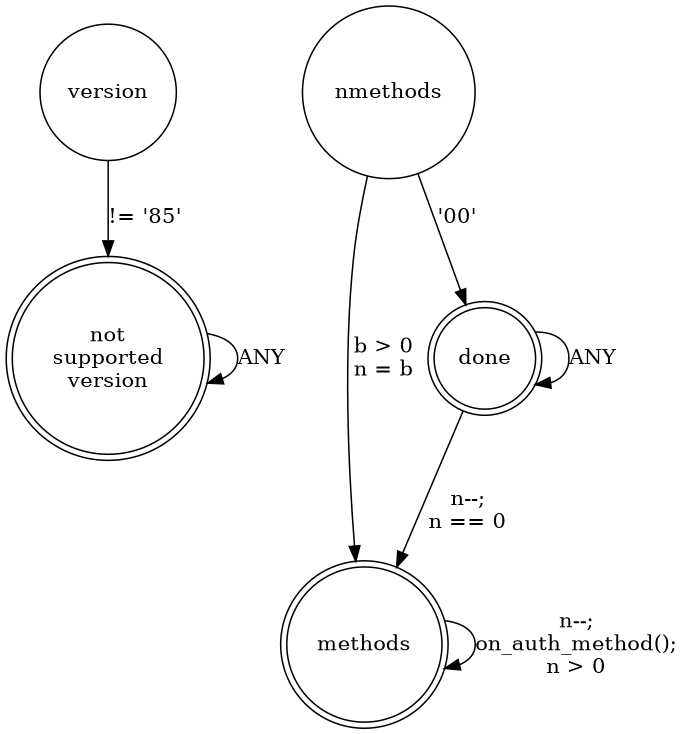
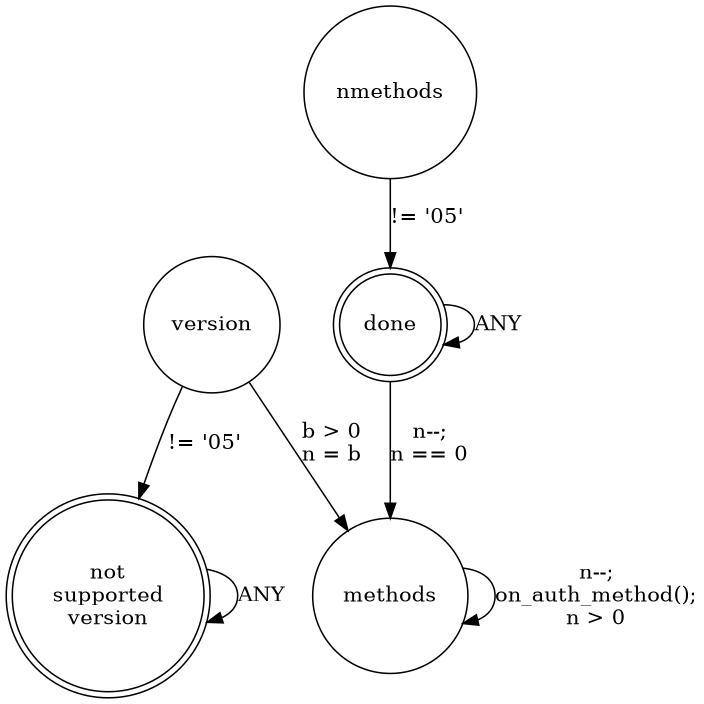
(146, 217) -> (205, 443)
(457, 217) -> (428, 217)
(348, 360) -> (294, 450)
(364, 645) -> (390, 596)
